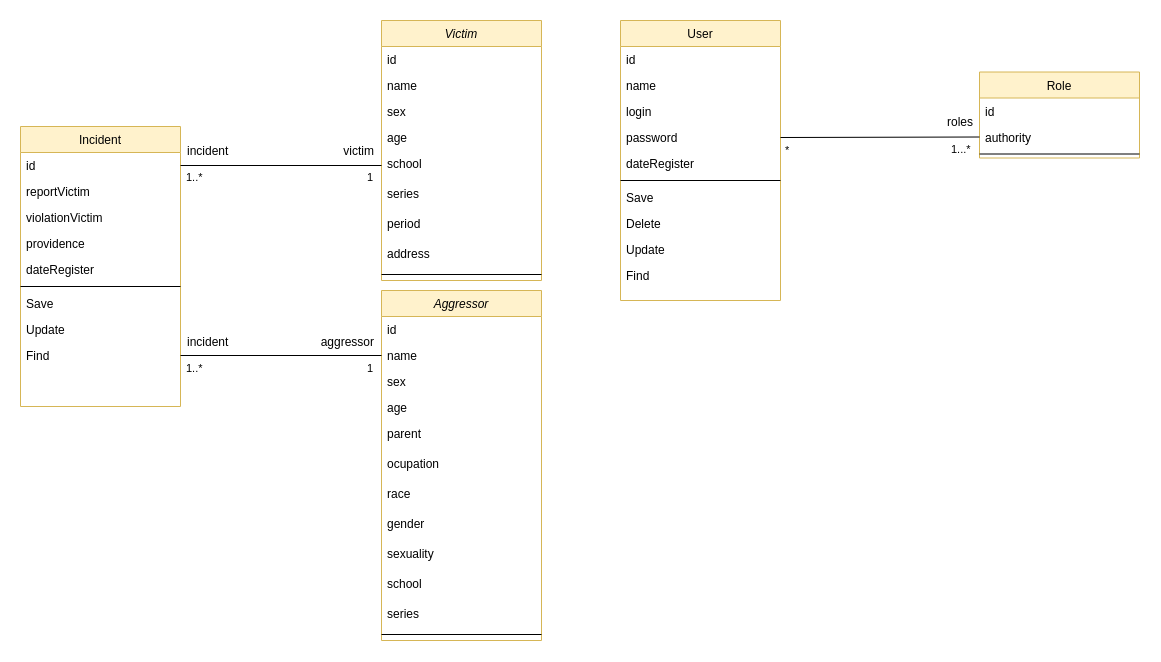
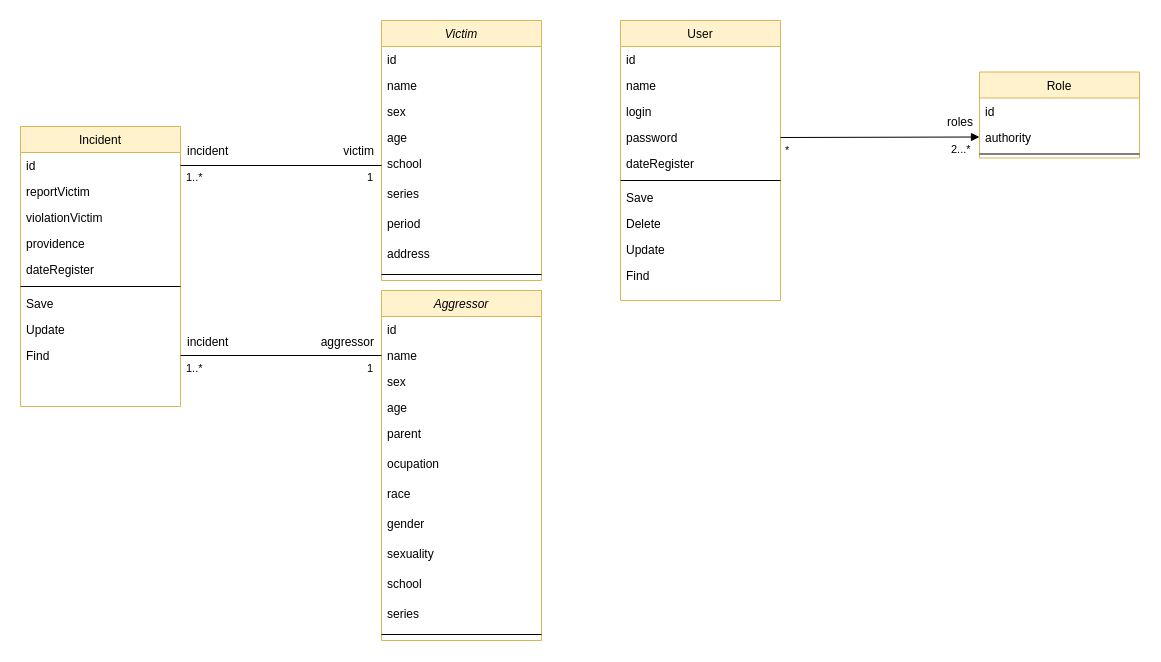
(973, 137) -> (970, 137)
(963, 150) -> (963, 150)
